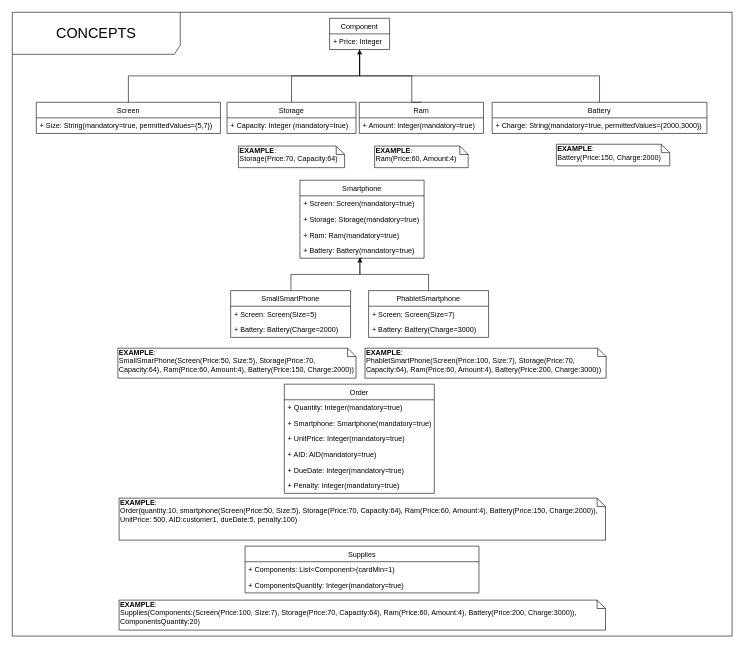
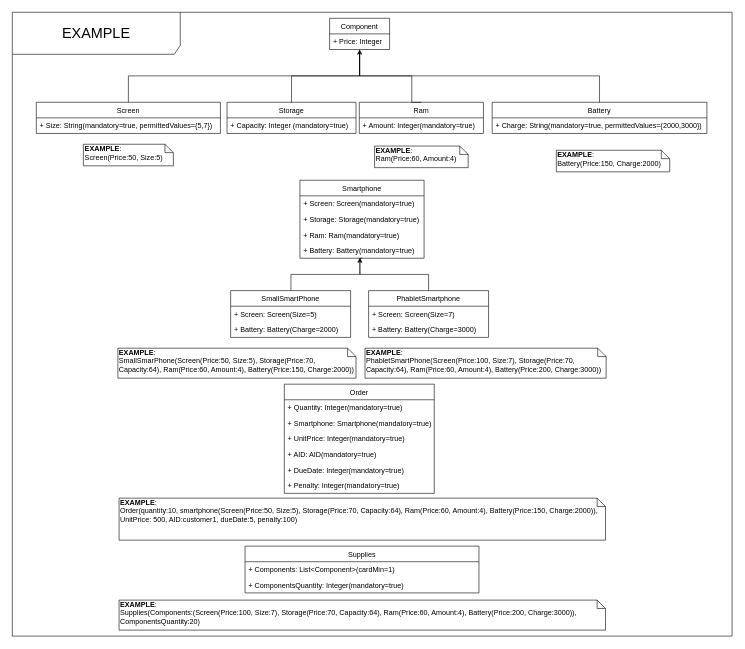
(96, 33) -> (96, 33)
none -> (128, 155)
(613, 155) -> (613, 161)
(292, 157) -> none
